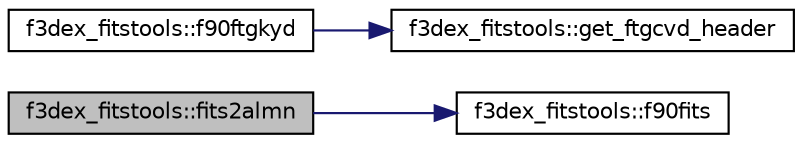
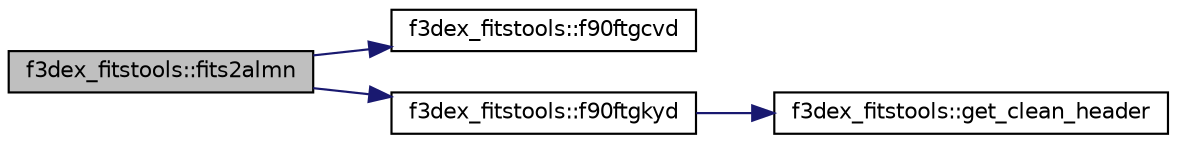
(593, 30) -> (971, 113)
none -> (341, 91)
(593, 113) -> (544, 30)
